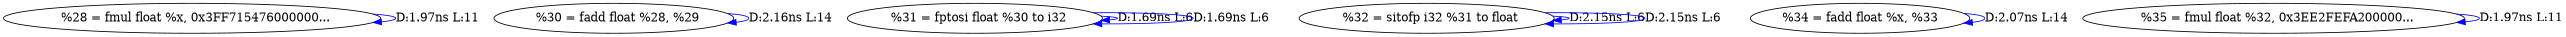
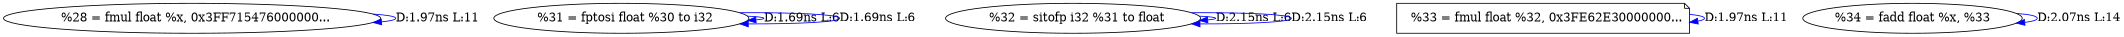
(614, 18) -> none
none -> (1543, 18)
(2274, 18) -> none
